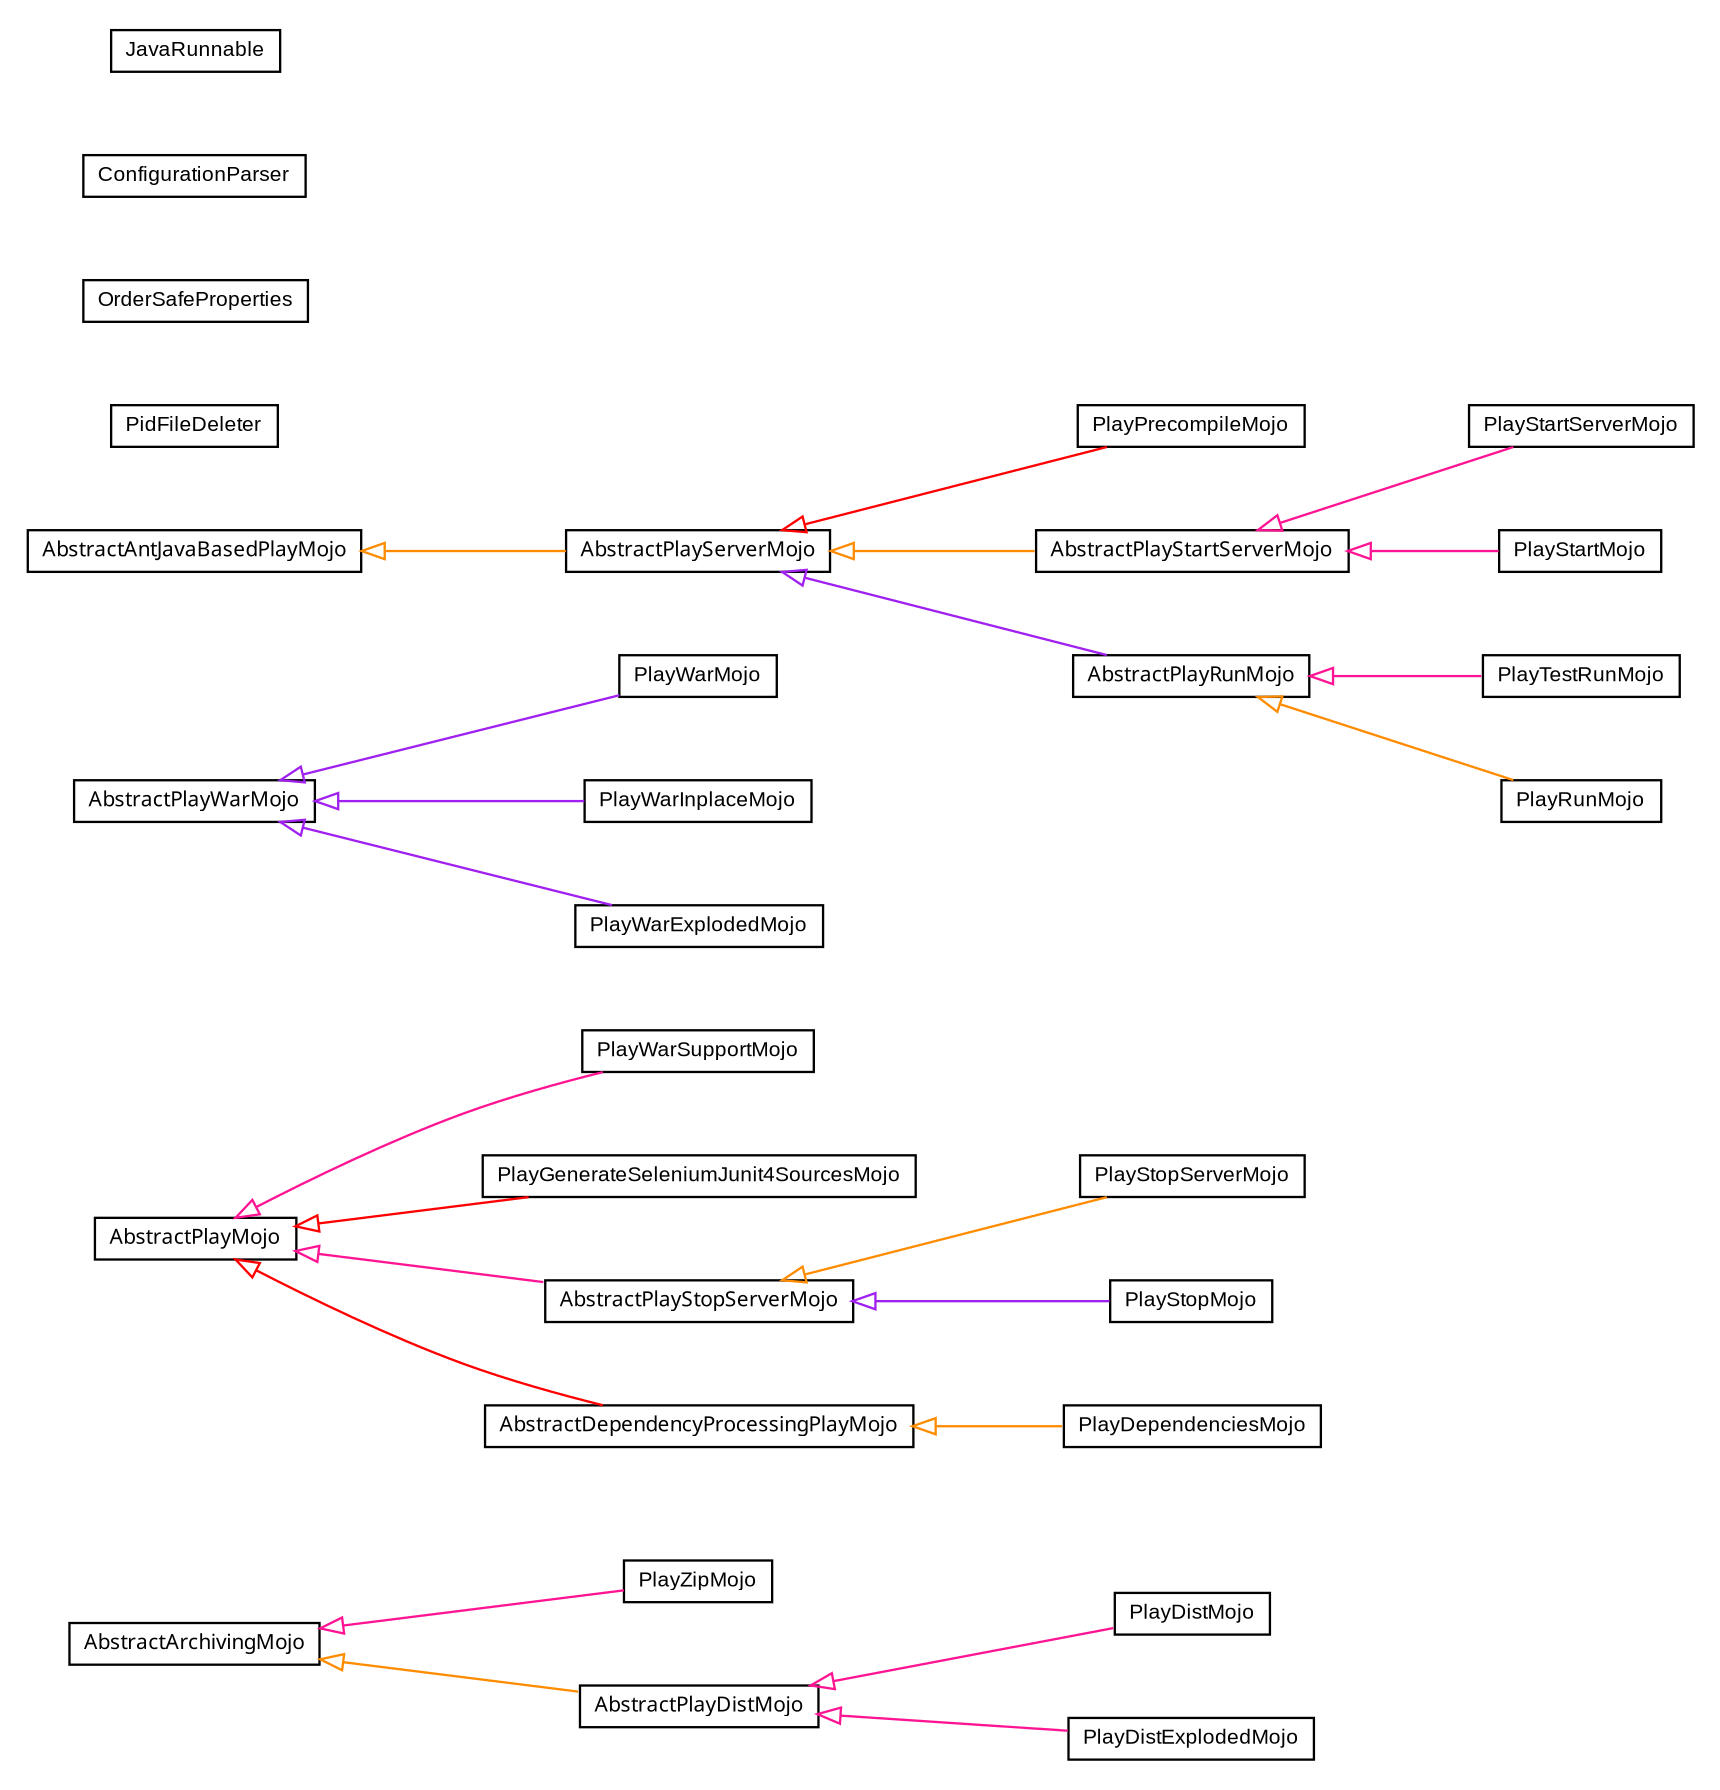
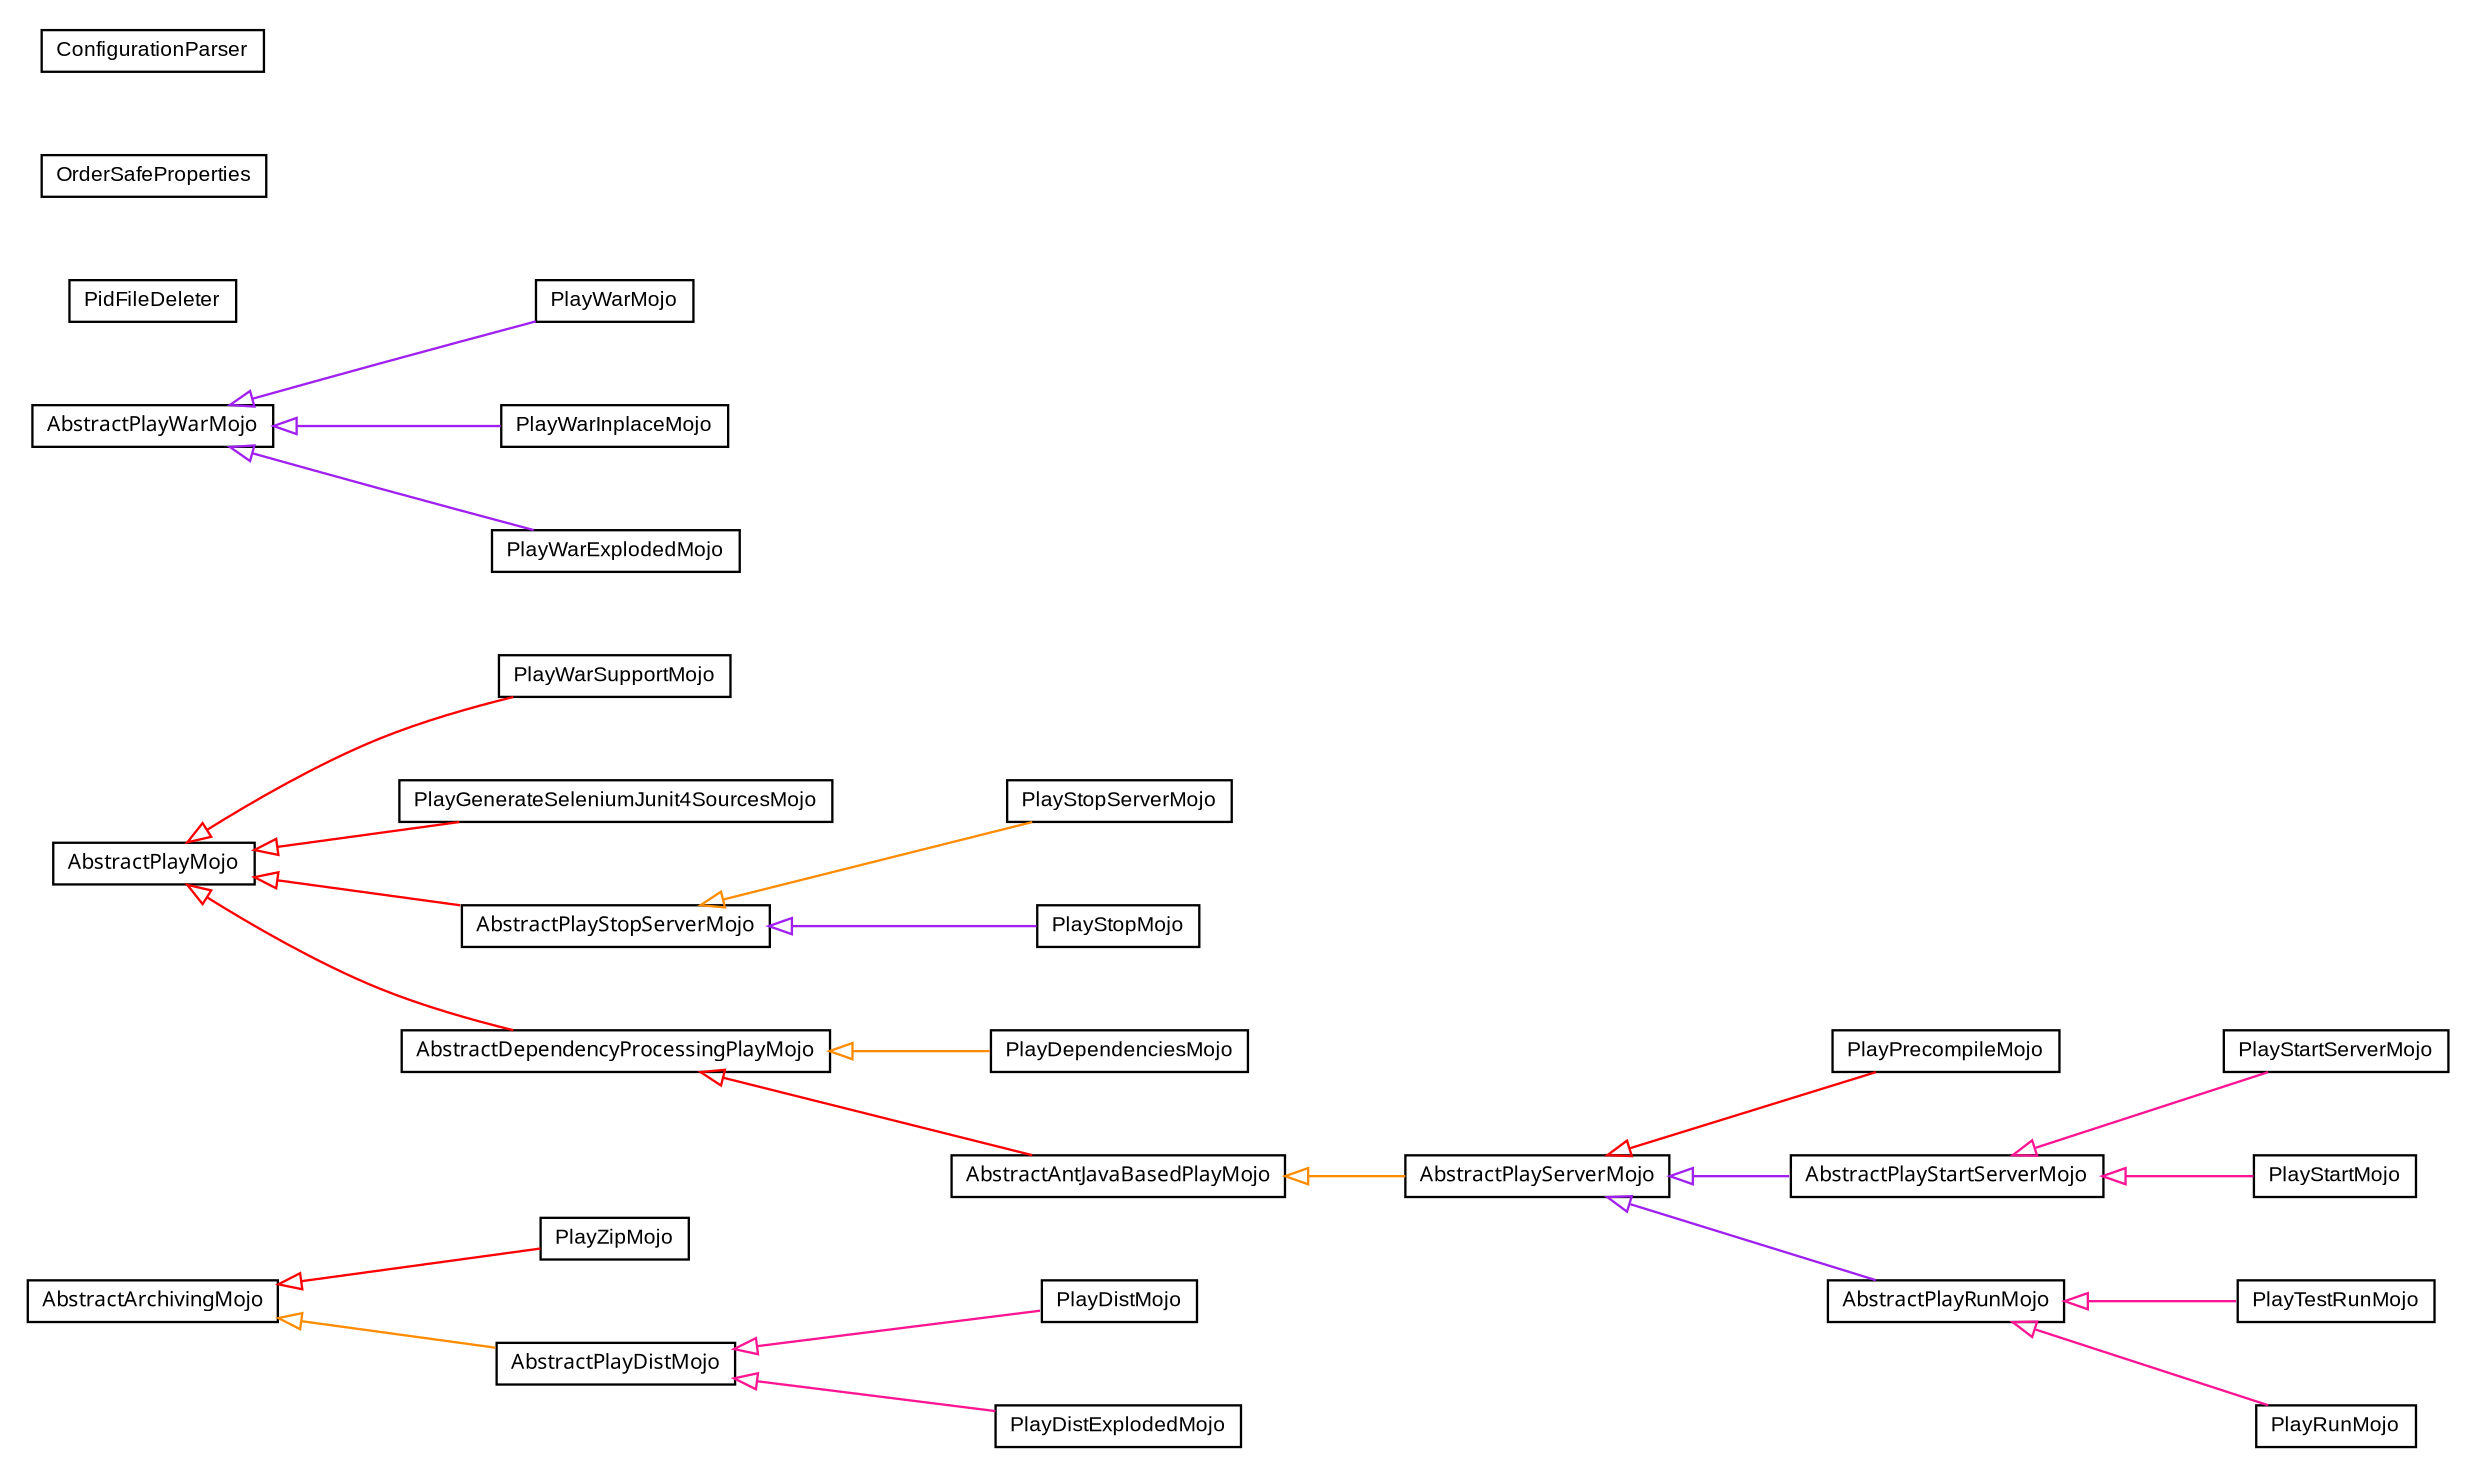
(194, 51) -> none
(944, 551) -> (1741, 1176)
(1397, 742) -> (2152, 1367)
none -> (878, 1116)
(425, 1128) -> (354, 750)
(431, 1268) -> (369, 893)
(484, 1608) -> (421, 1265)
